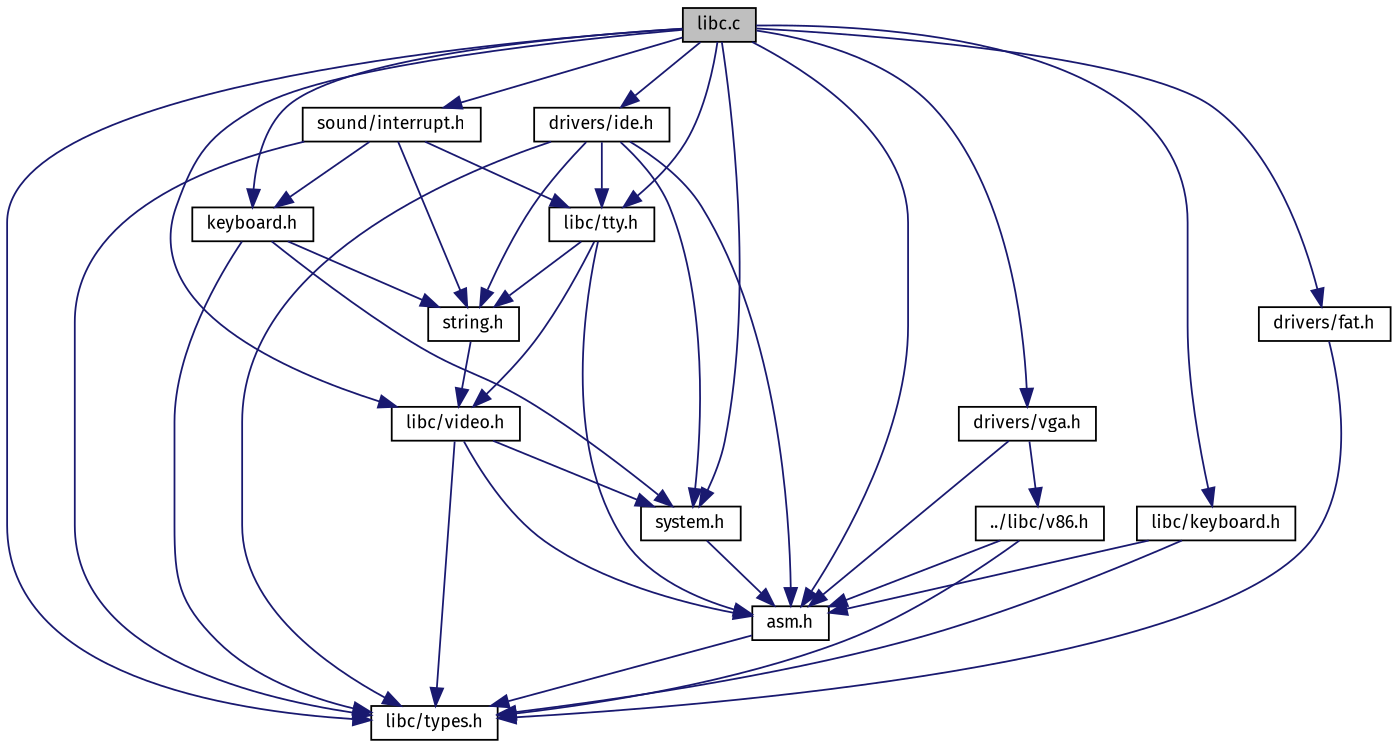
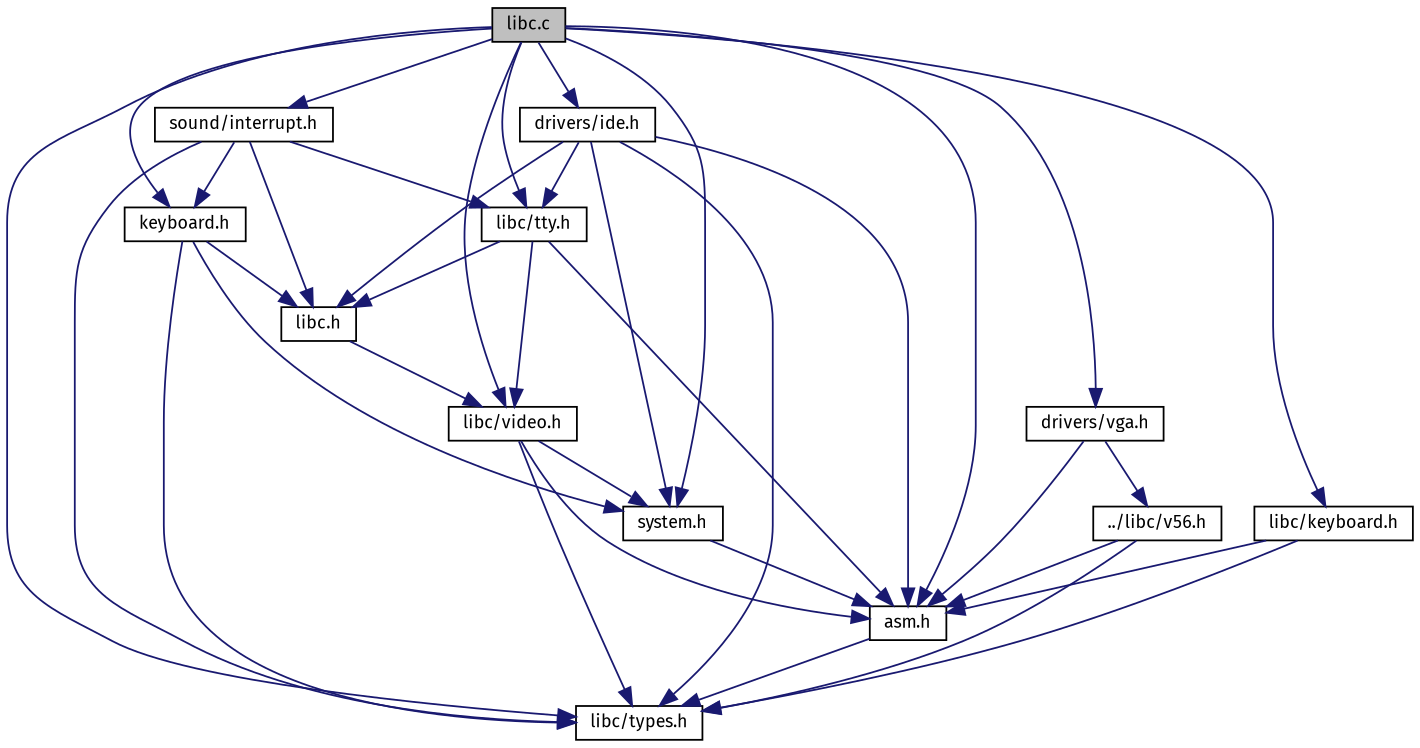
(474, 324) -> (319, 324)
(1325, 324) -> none
(1040, 523) -> (1157, 523)
